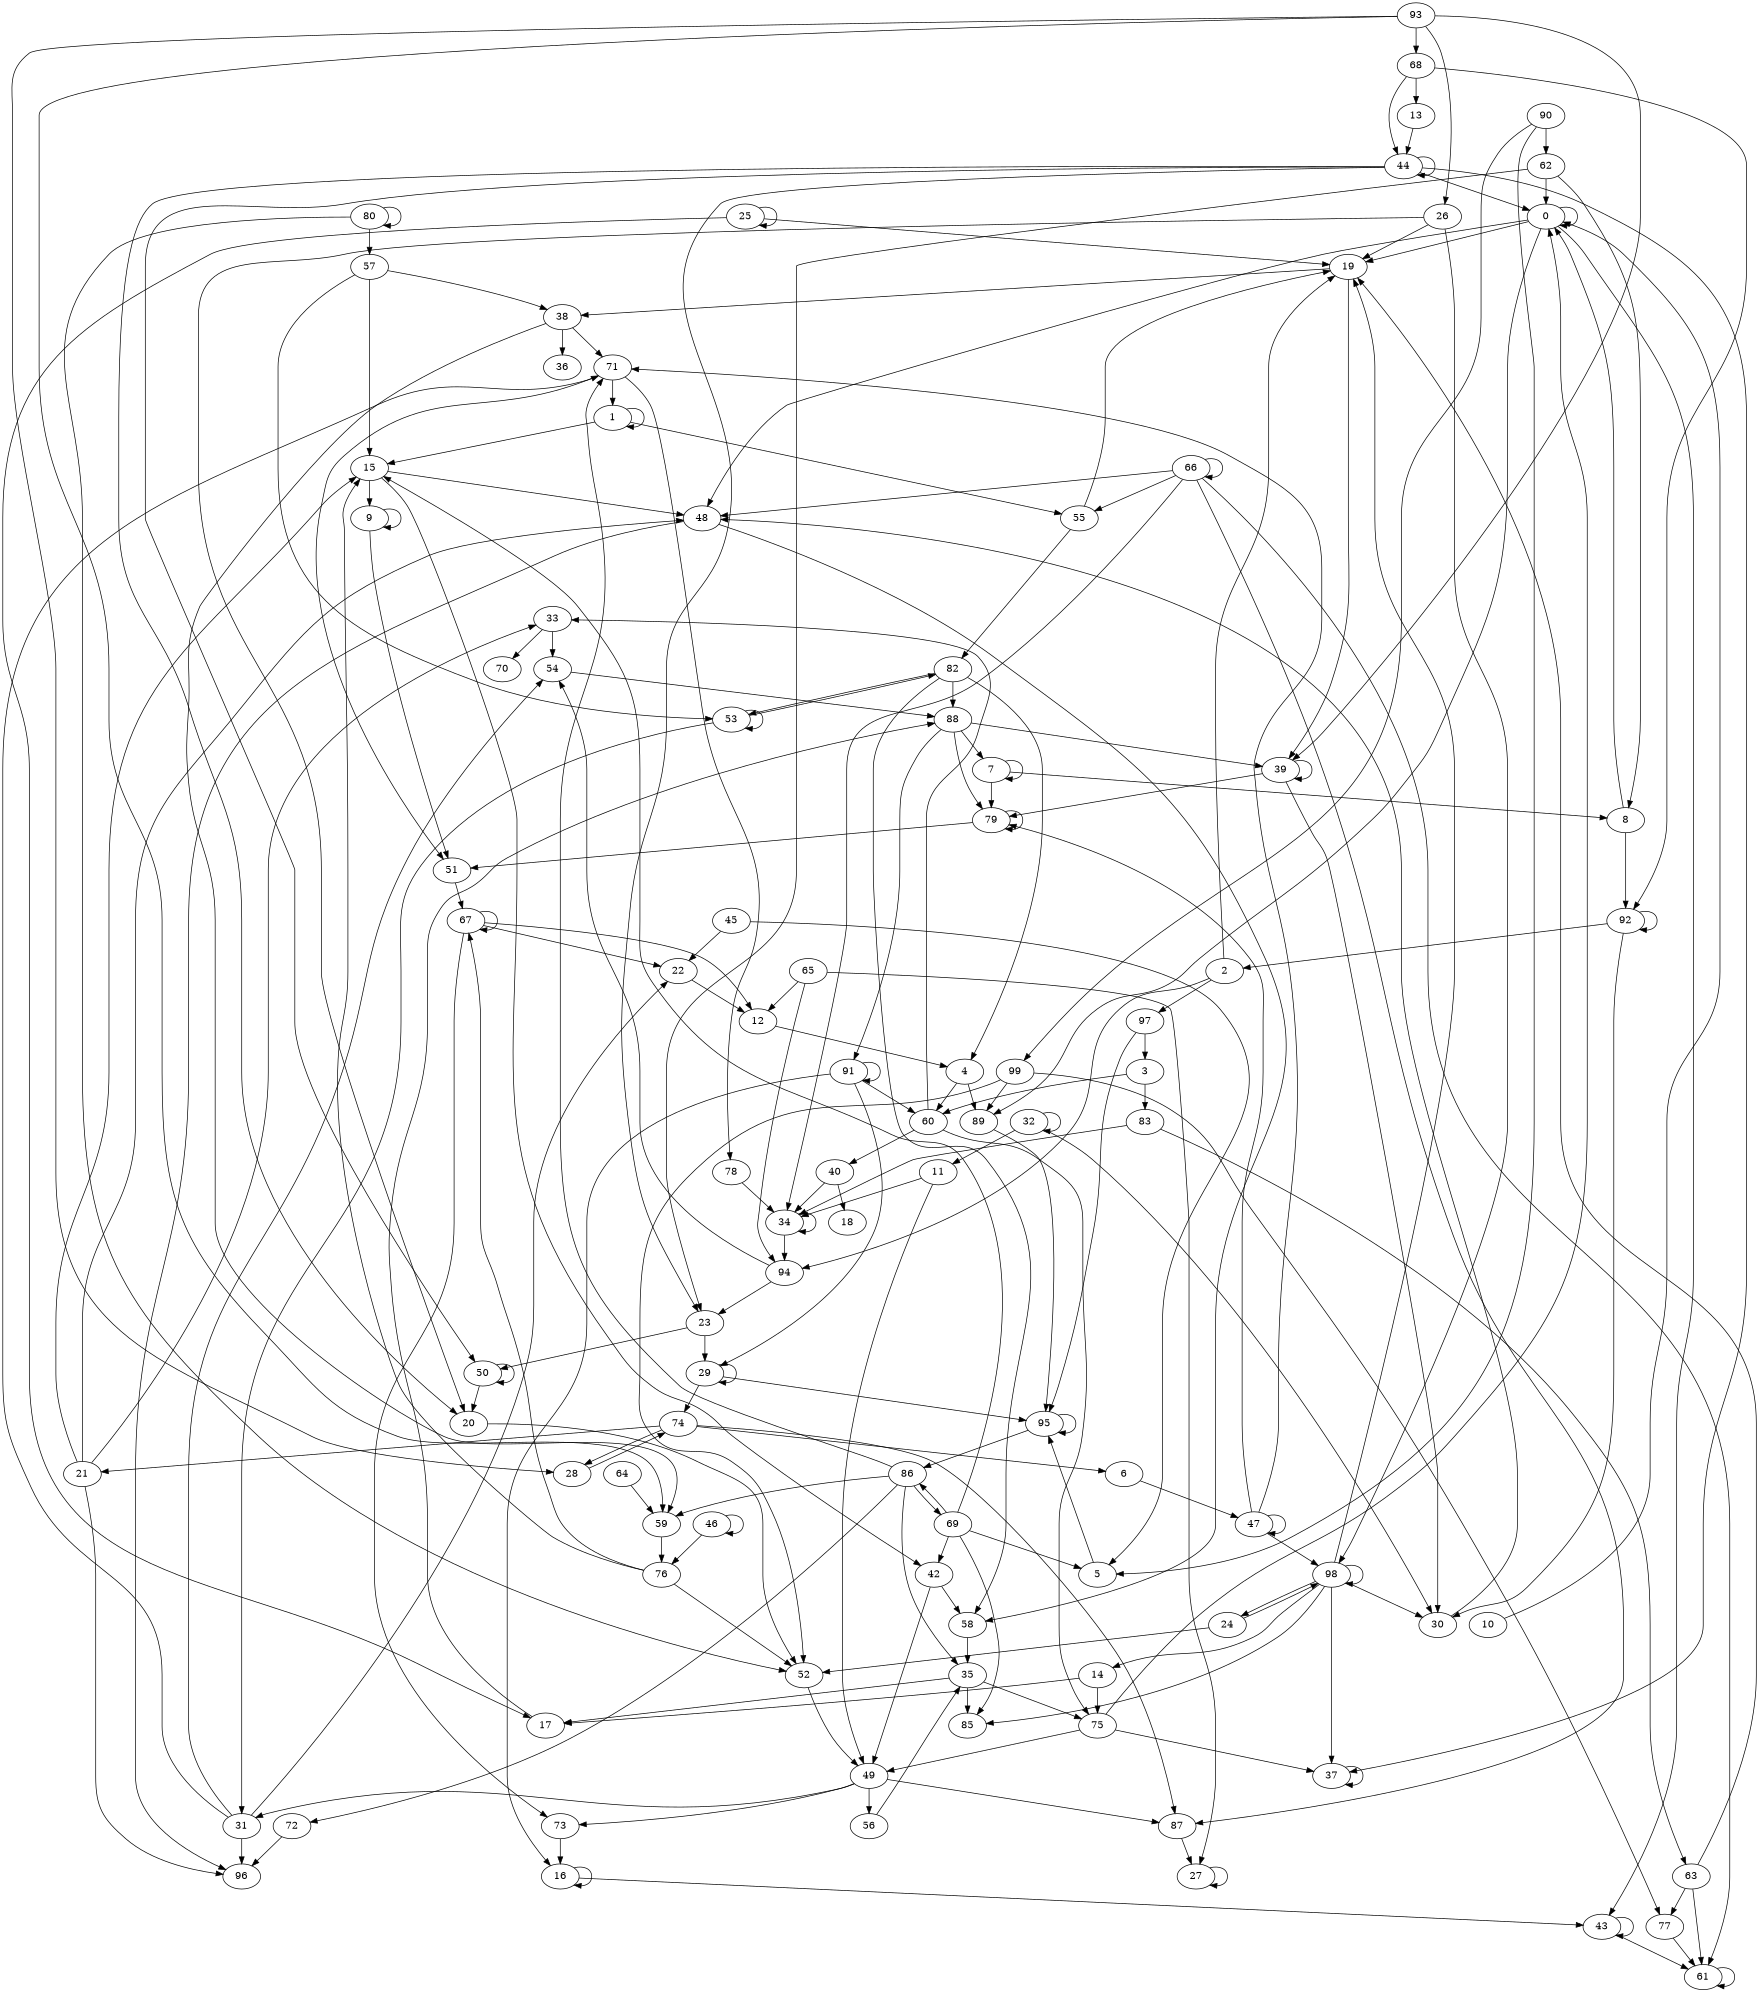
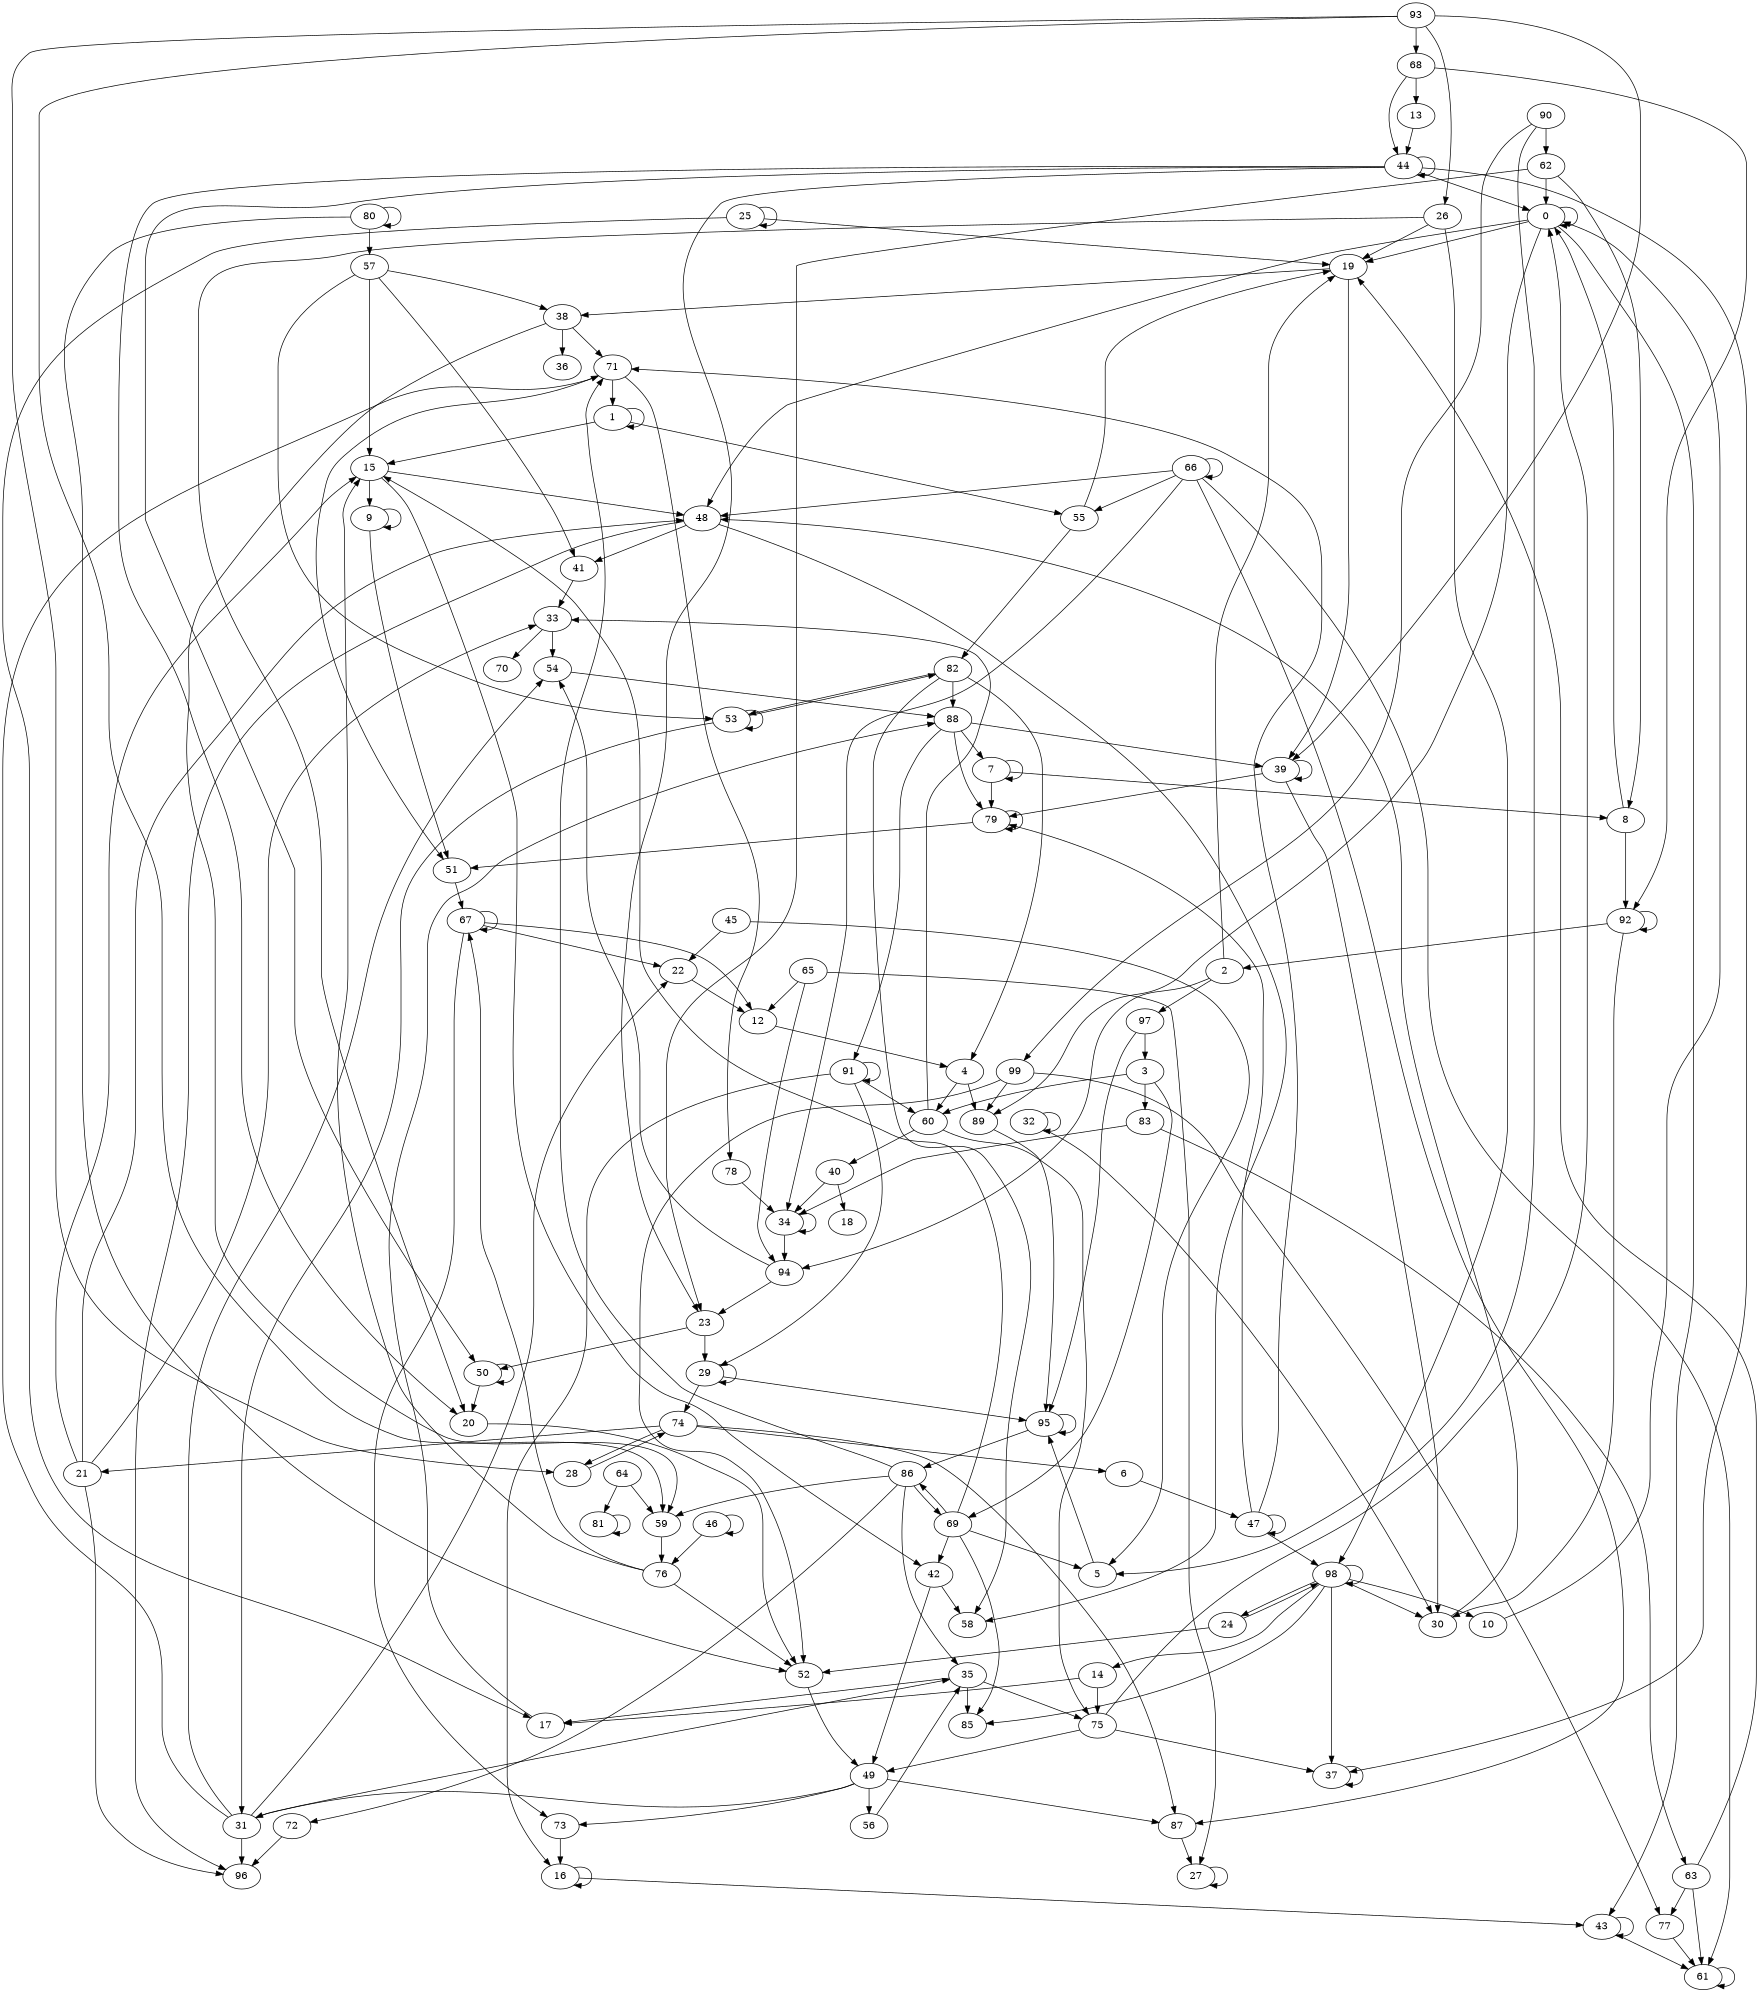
none -> (579, 569)
(1455, 921) -> (1409, 1595)
(938, 1172) -> none
none -> (1128, 1326)
none -> (599, 1524)
(968, 1647) -> (599, 1746)
